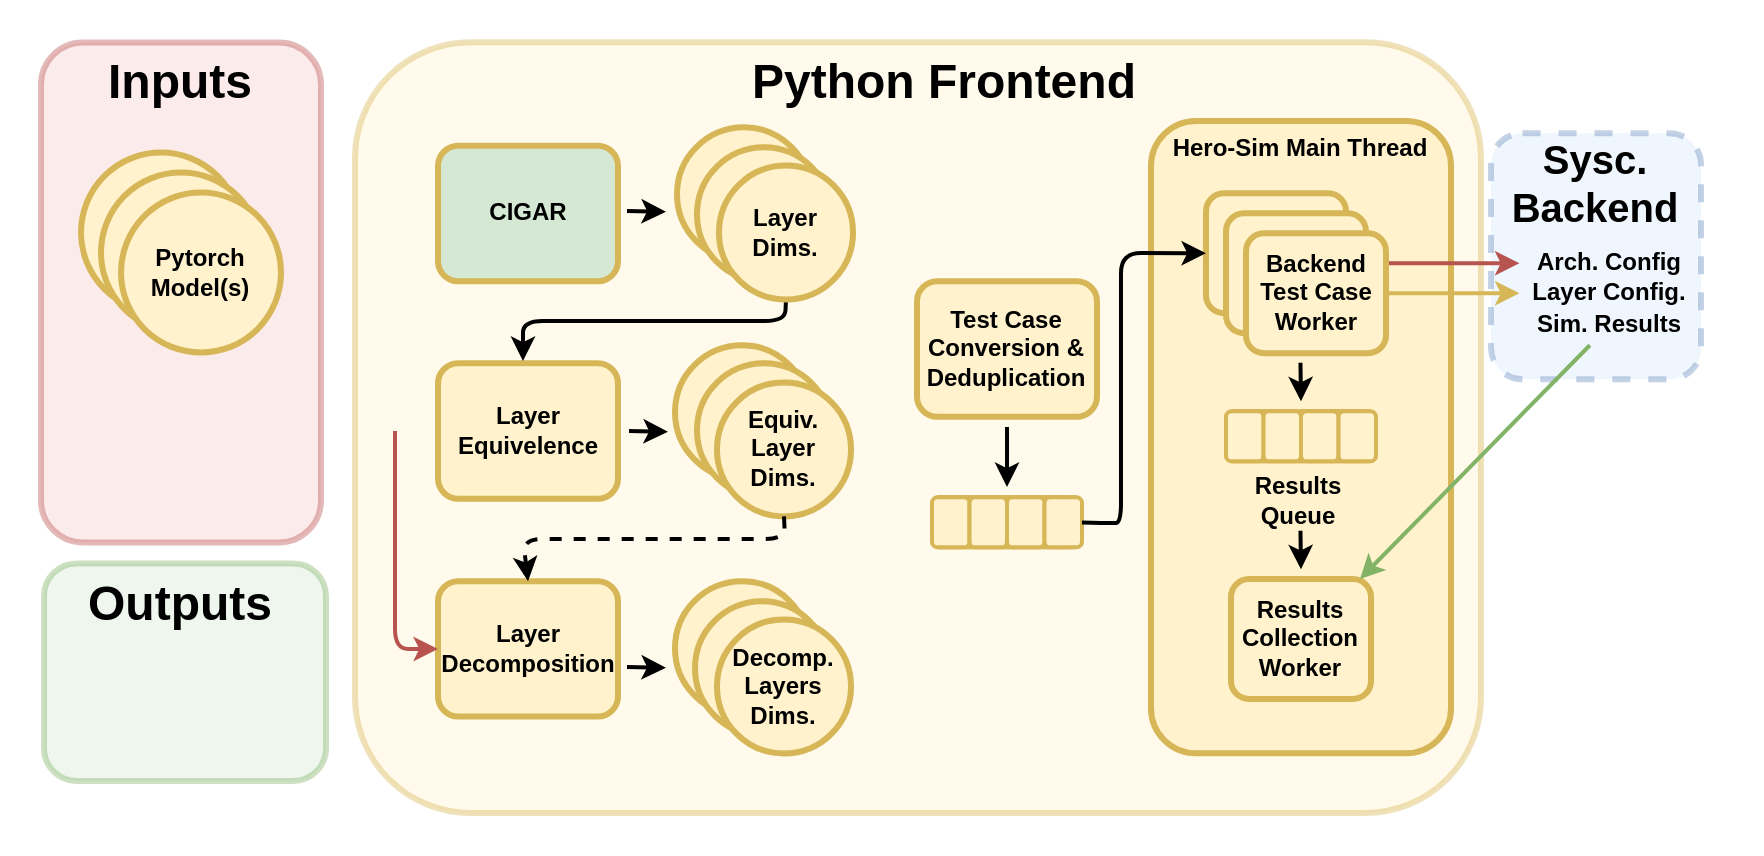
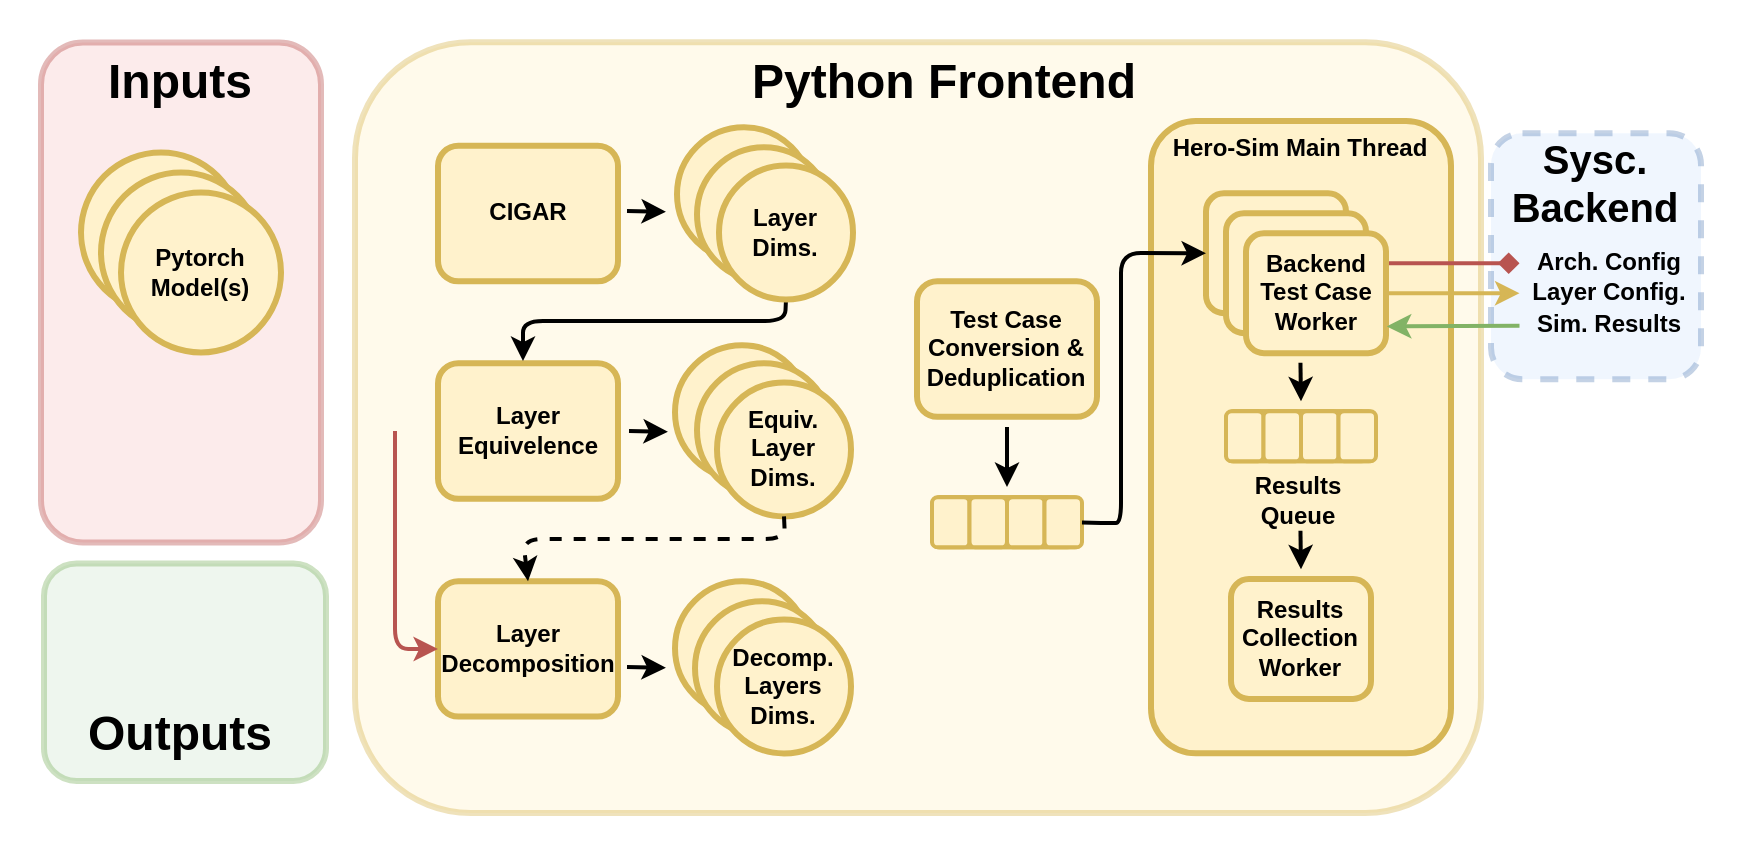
(528, 214) -> (528, 214)
(1499, 263) -> (1499, 263)
(1481, 456) -> (1461, 326)
(181, 605) -> (181, 735)
